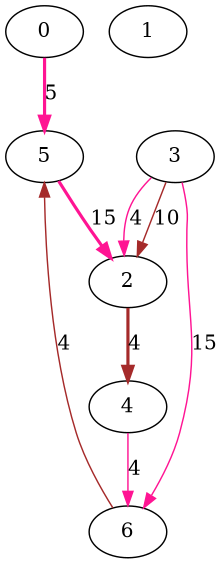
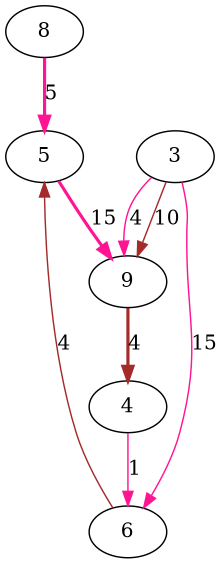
(45, 32) -> (45, 32)
(148, 32) -> none
(128, 282) -> (128, 282)
(135, 469) -> (135, 469)
